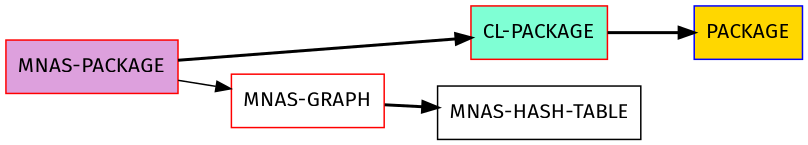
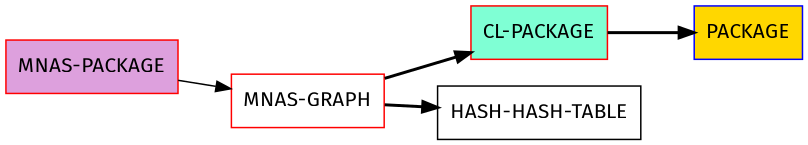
(317, 50) -> (421, 68)
(539, 113) -> (539, 113)
